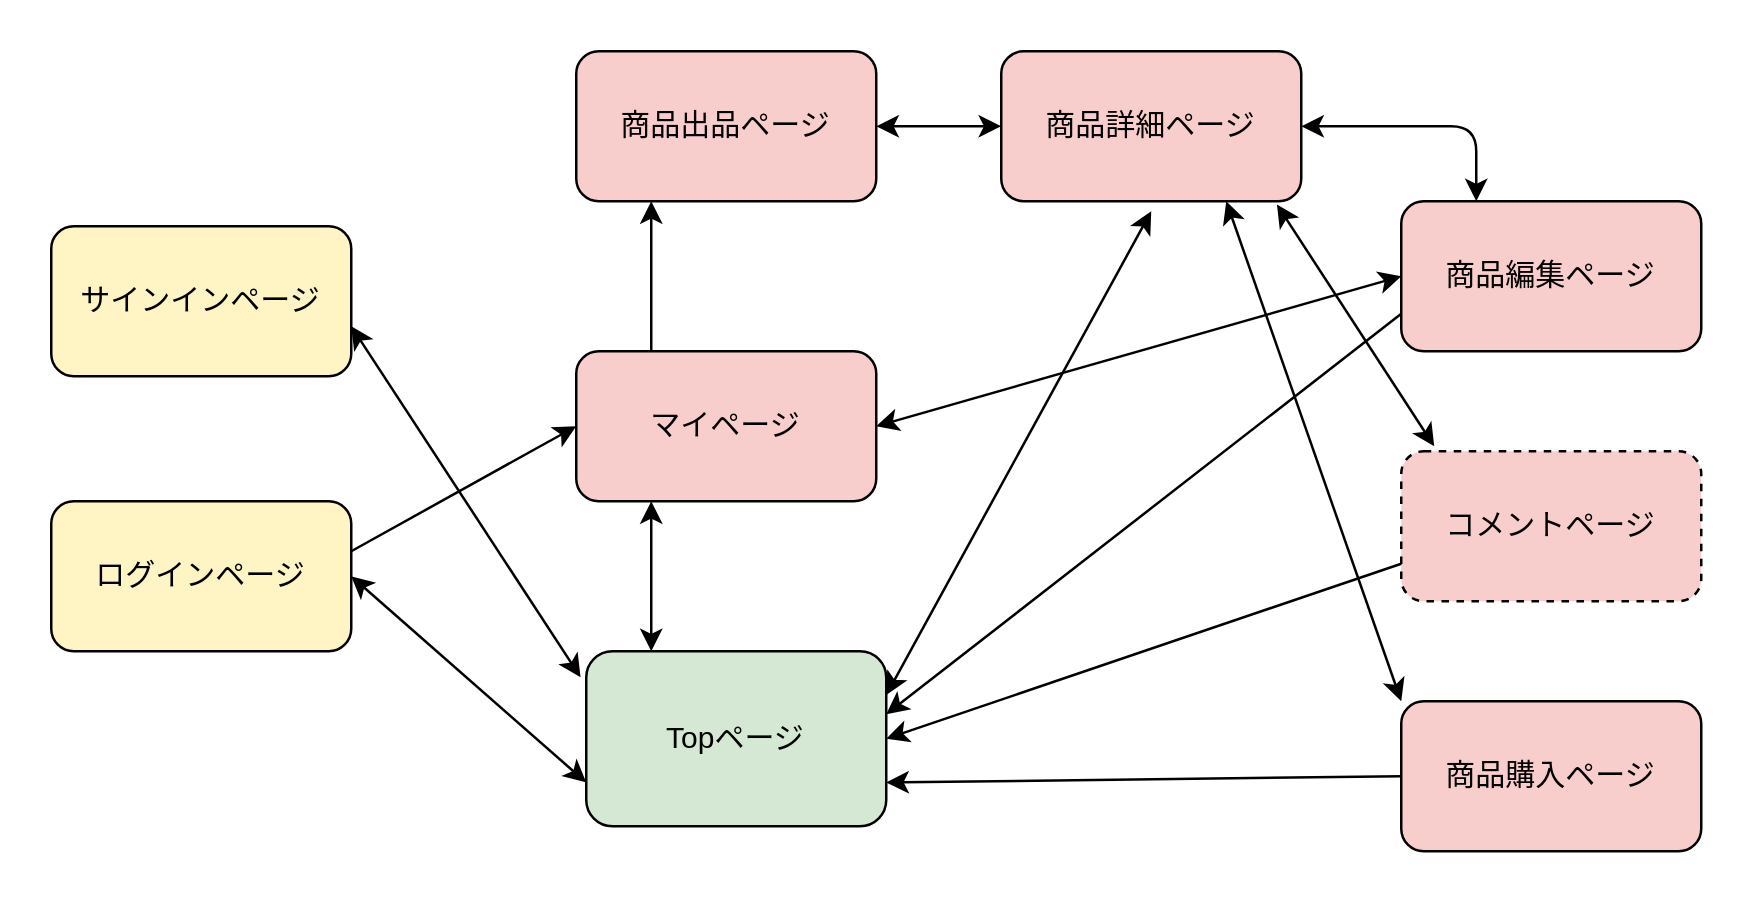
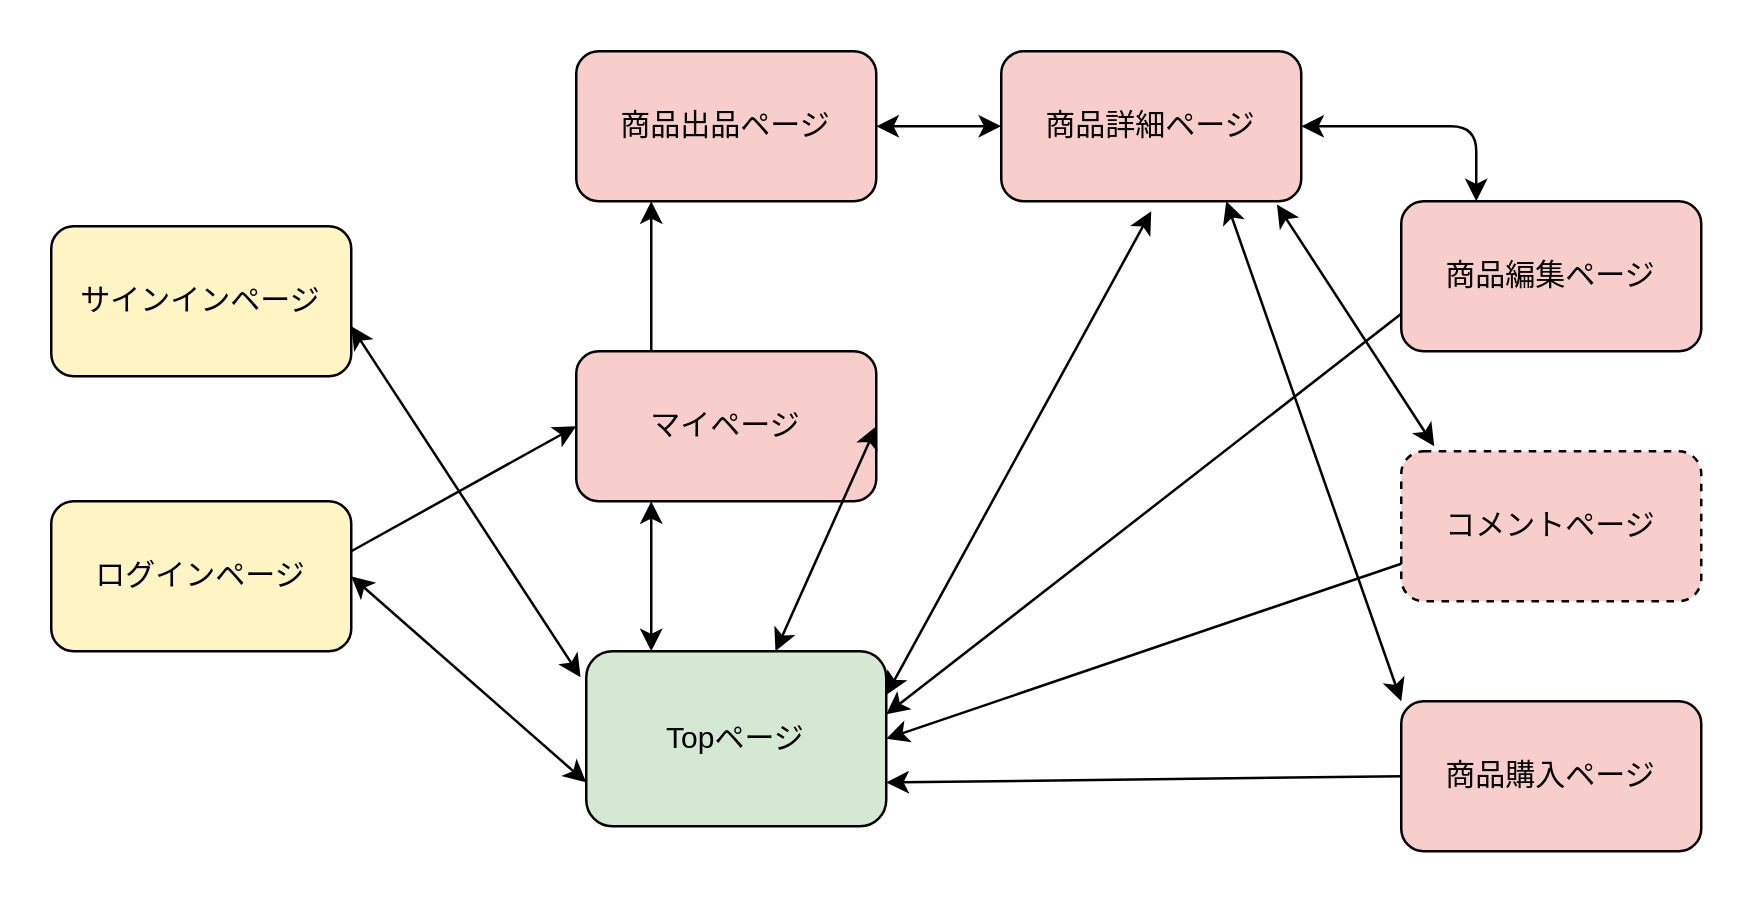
(1165, 344) -> (826, 539)
